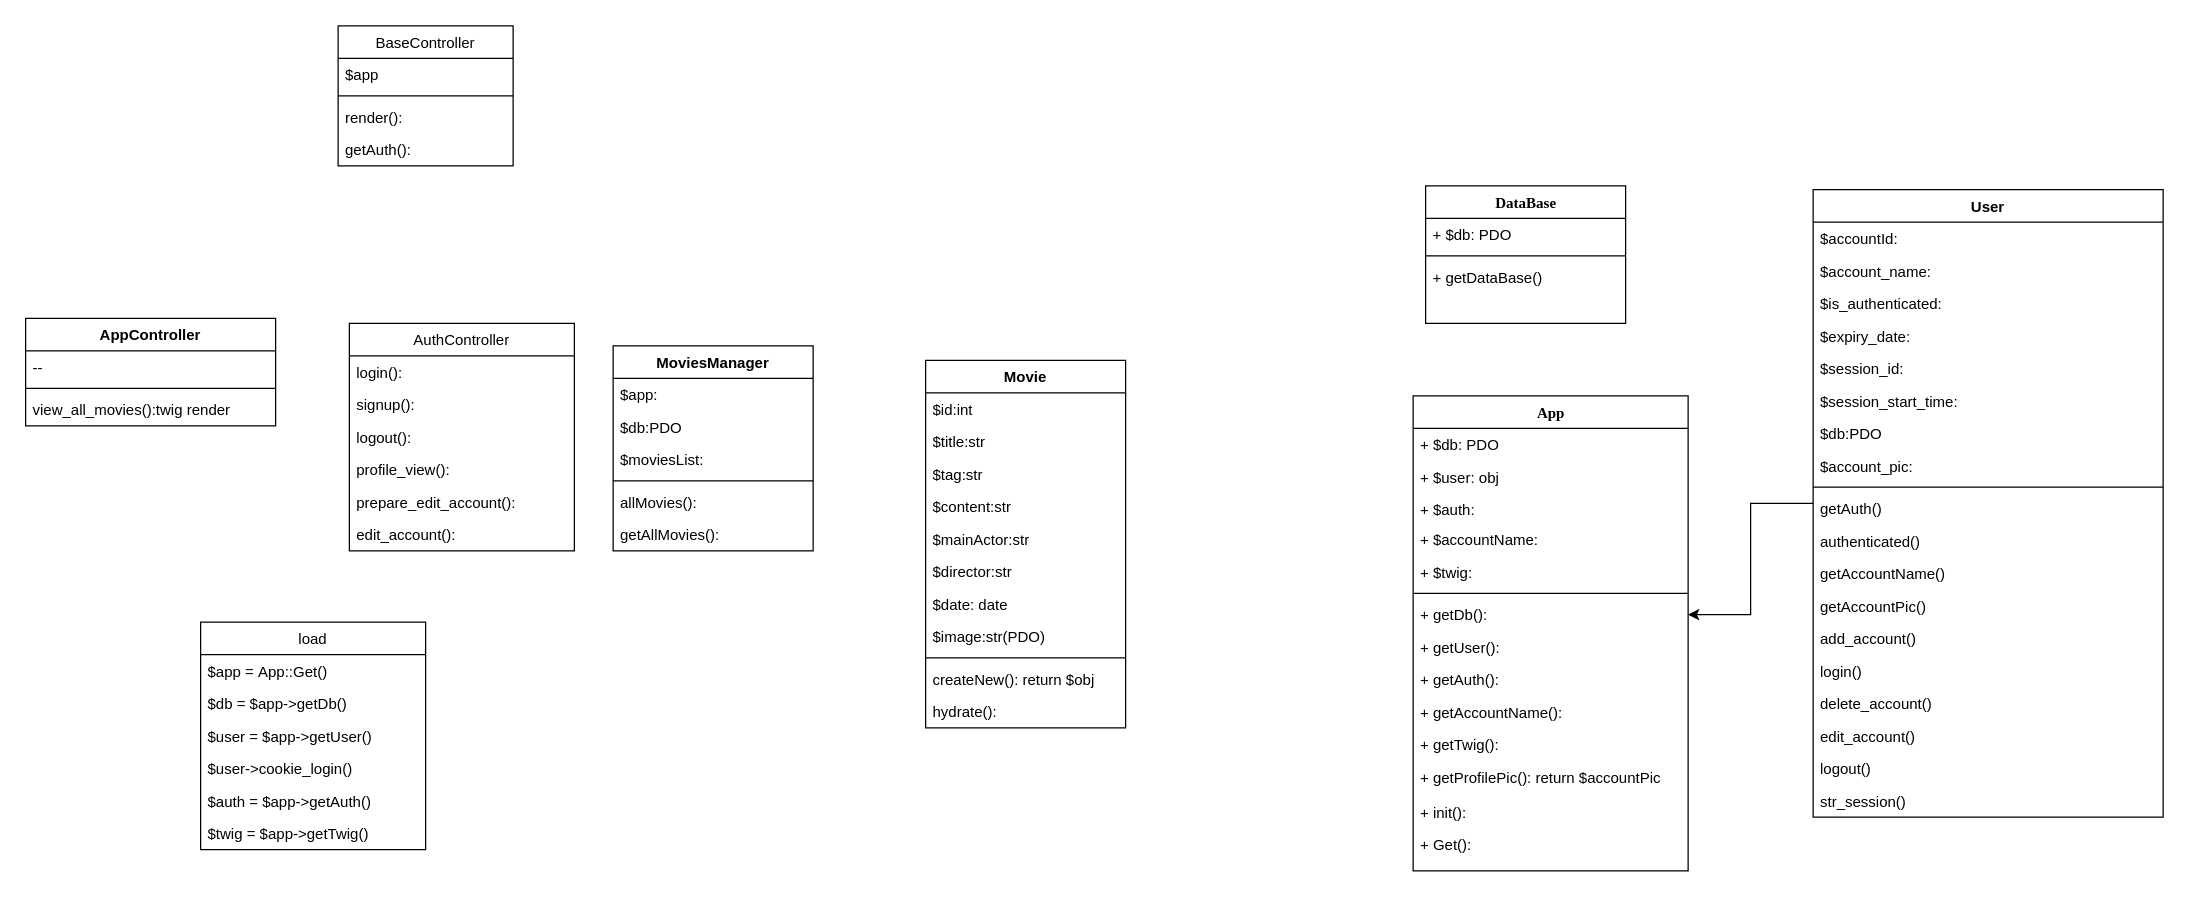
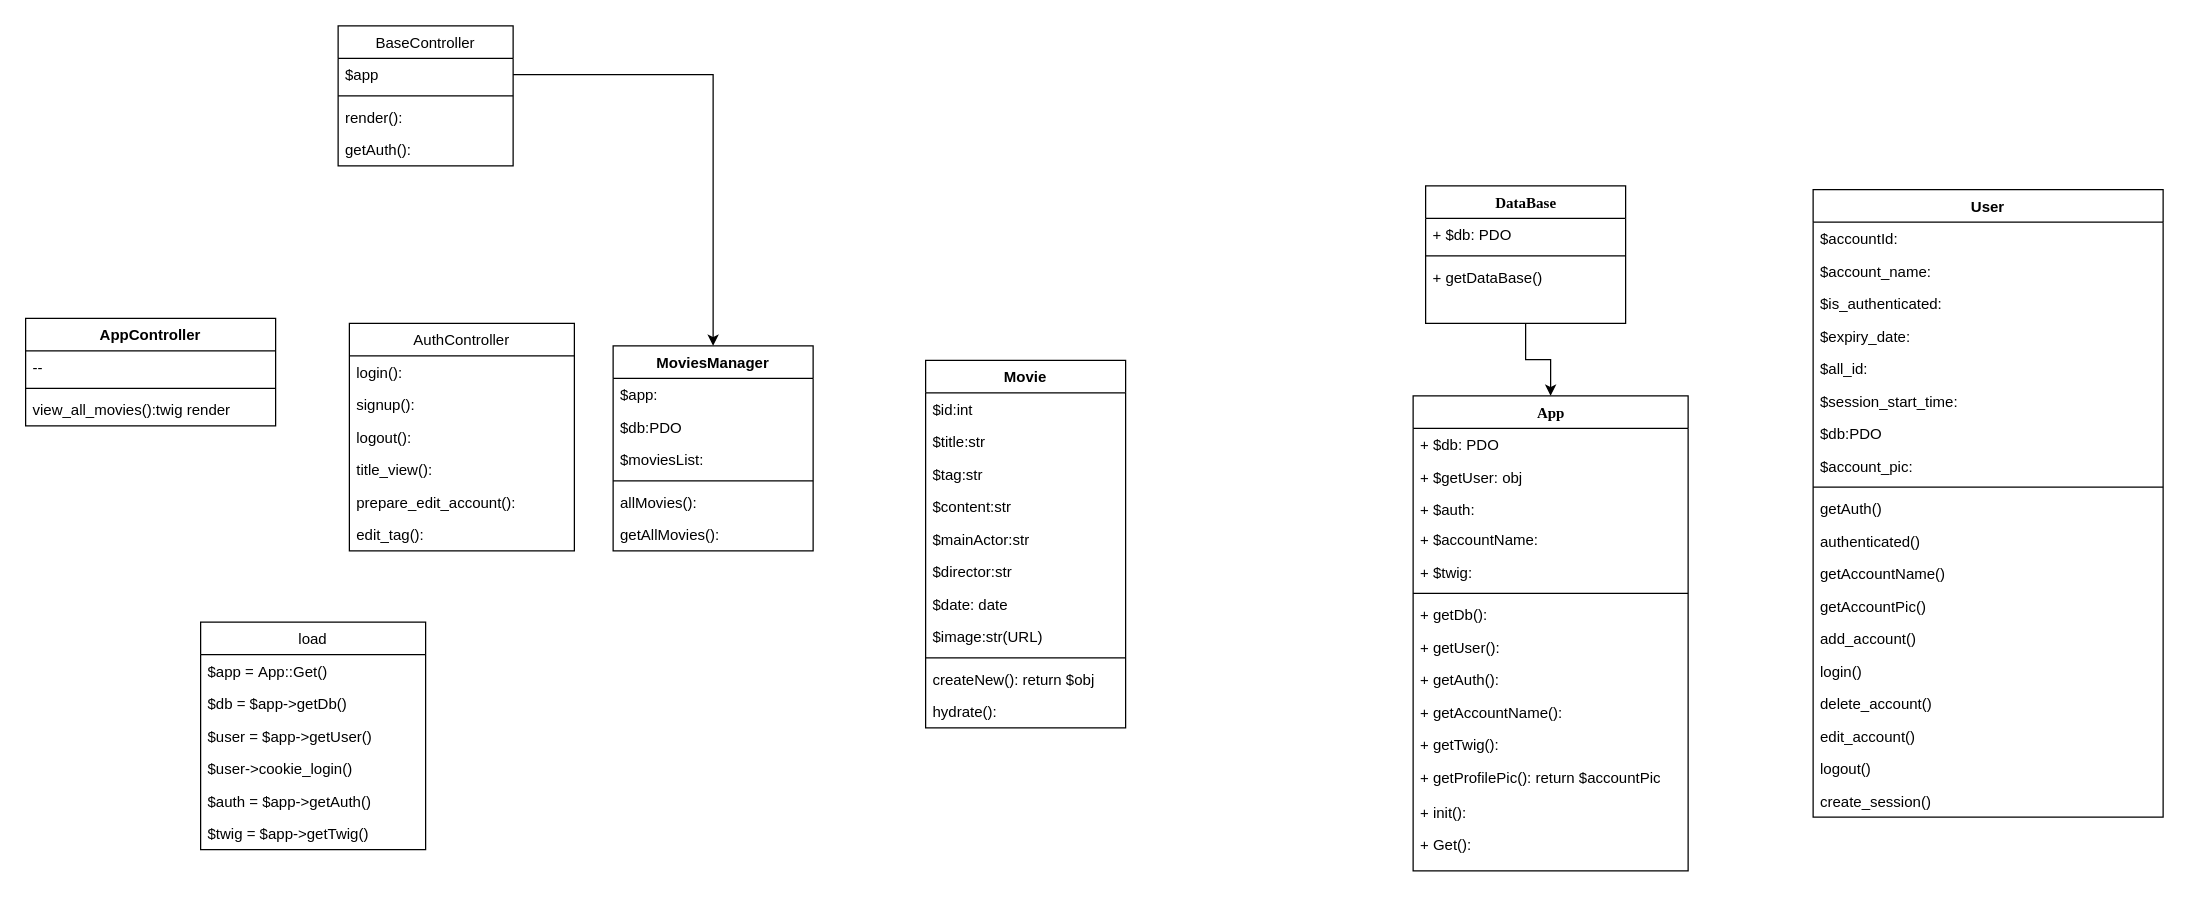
none -> (713, 105)
none -> (1534, 359)
(1865, 369) -> (1846, 369)
(411, 470) -> (403, 470)
(1465, 478) -> (1478, 478)
(415, 535) -> (399, 535)
(1751, 555) -> none
(992, 637) -> (992, 637)
(1873, 801) -> (1885, 801)
